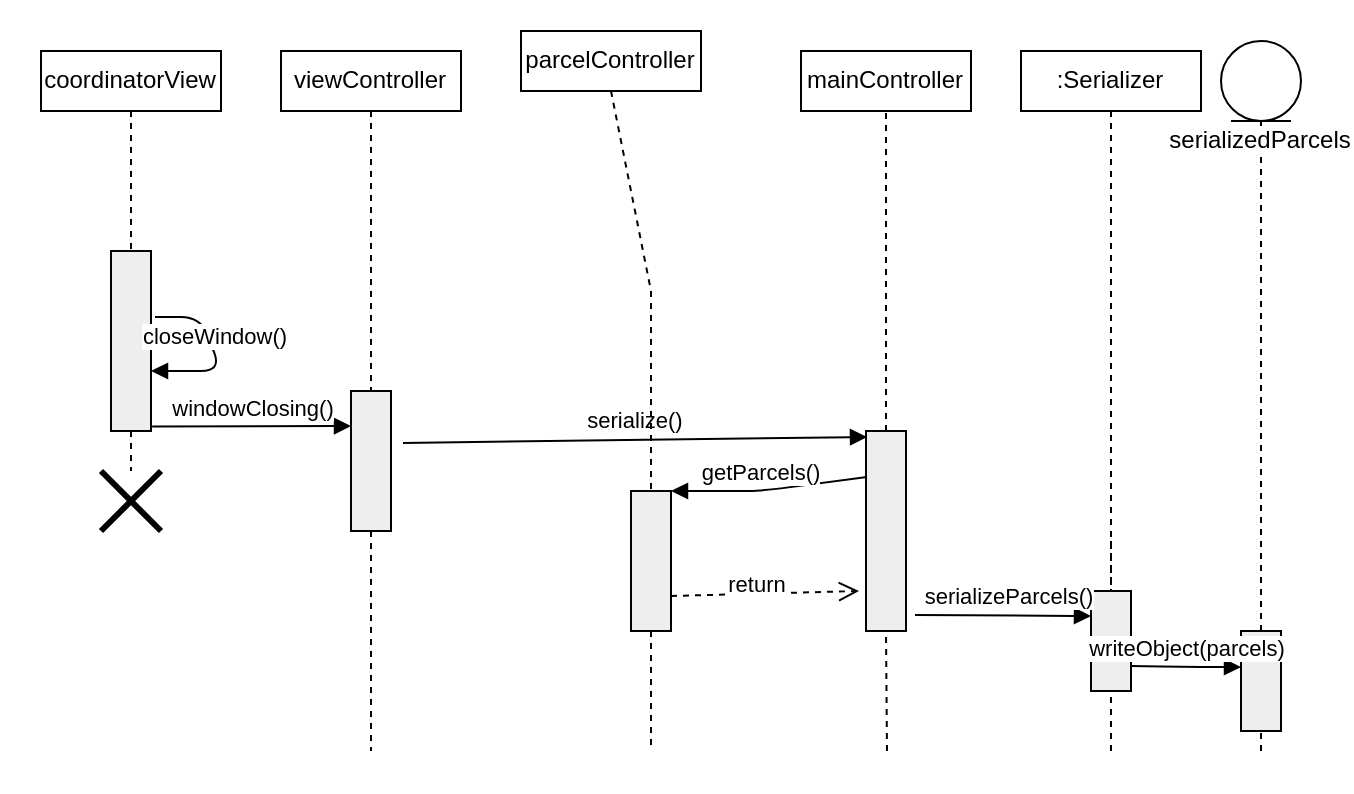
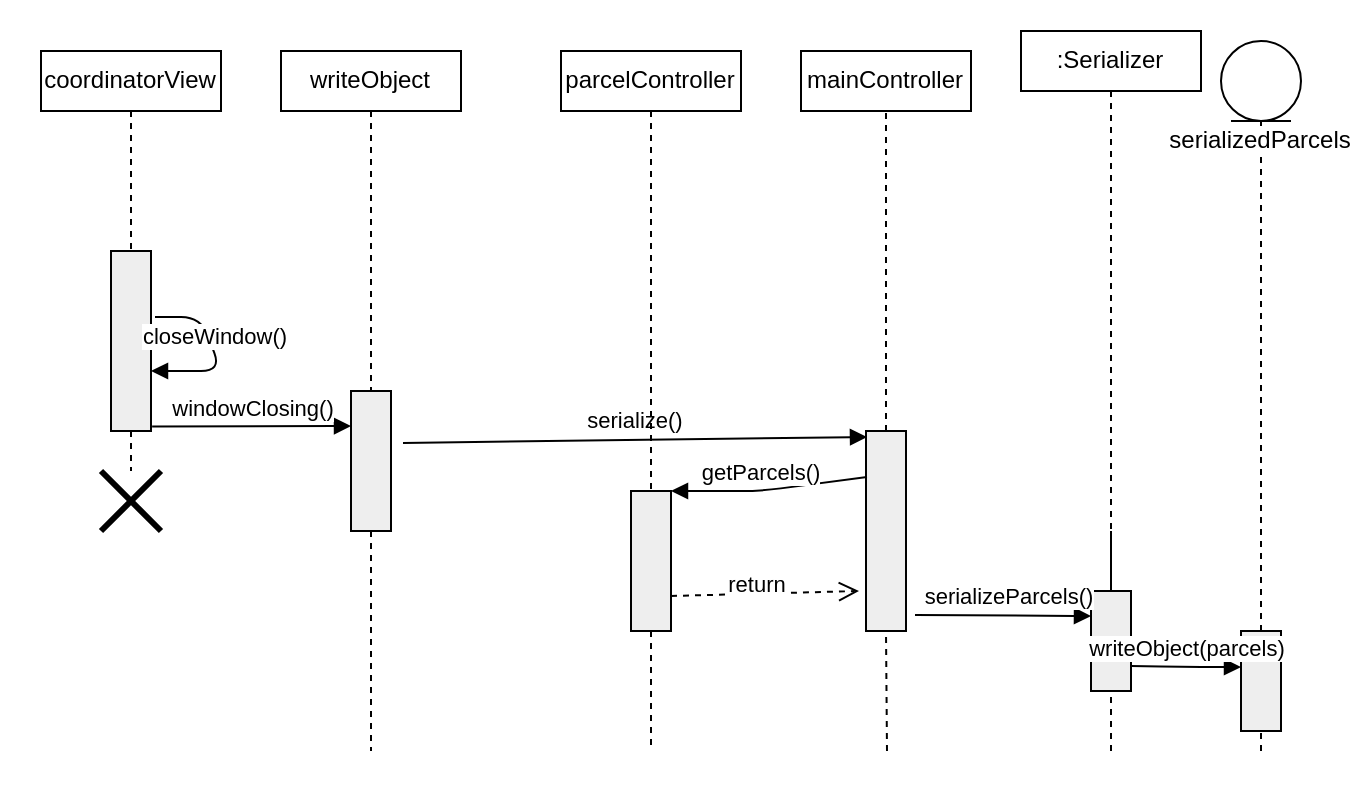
(611, 61) -> (651, 81)
(371, 81) -> (371, 81)
(1111, 81) -> (1111, 61)
